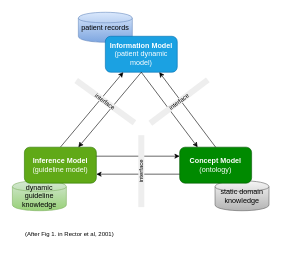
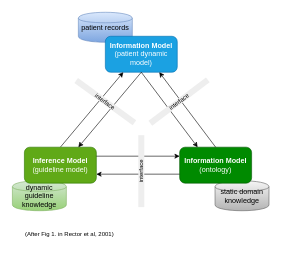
(216, 165) -> (216, 165)
